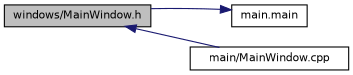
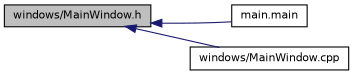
(186, 9) -> (197, 23)
(269, 58) -> (269, 58)
